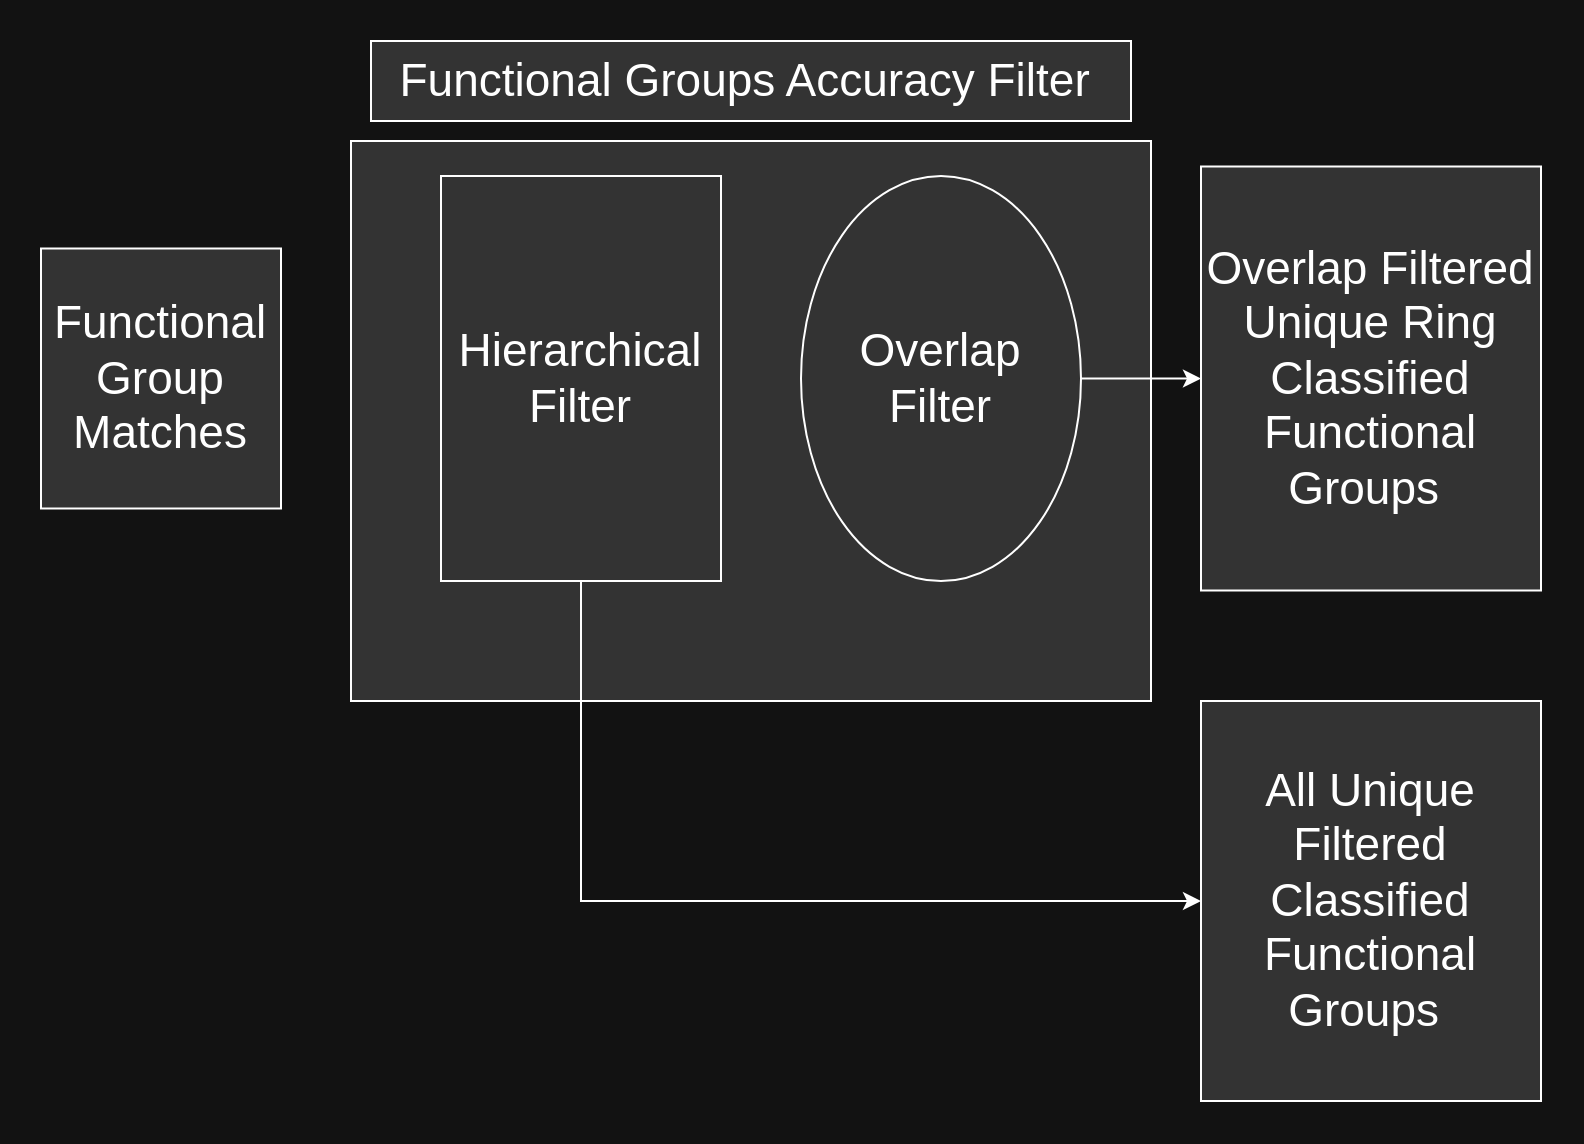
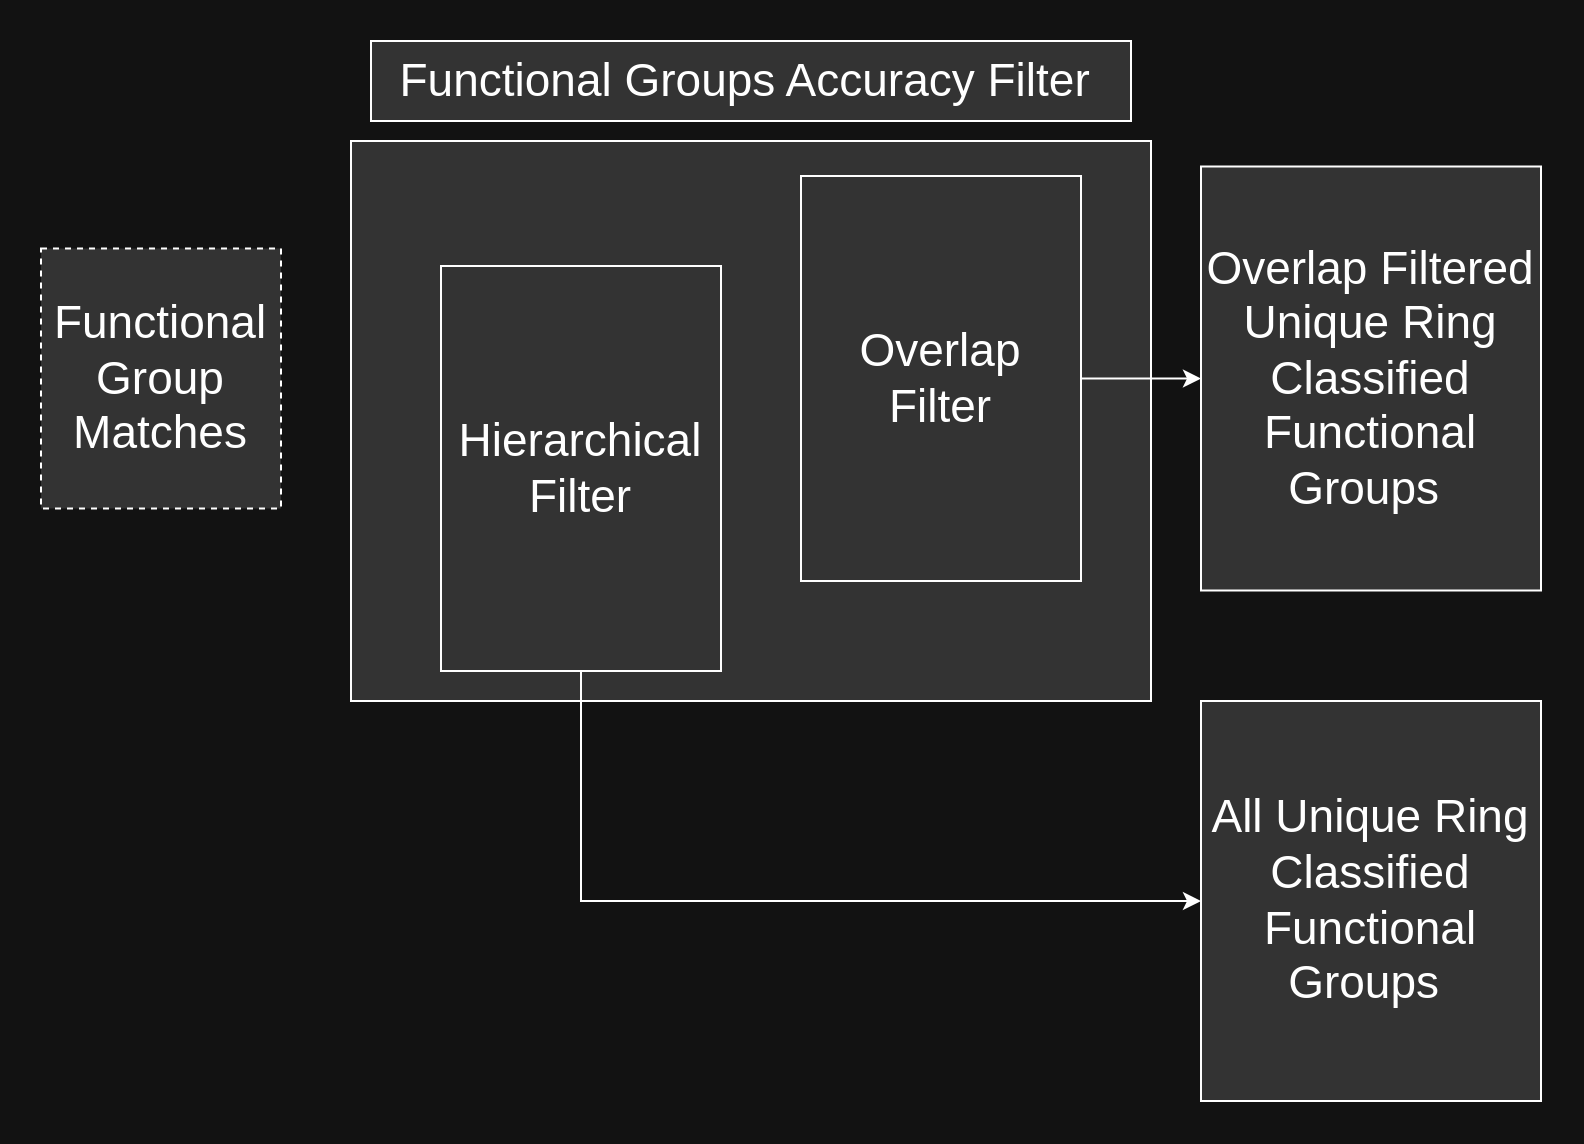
(161, 379) -> (161, 379)
(581, 379) -> (581, 469)
(941, 379) -> (941, 379)
(1371, 901) -> (1371, 901)
